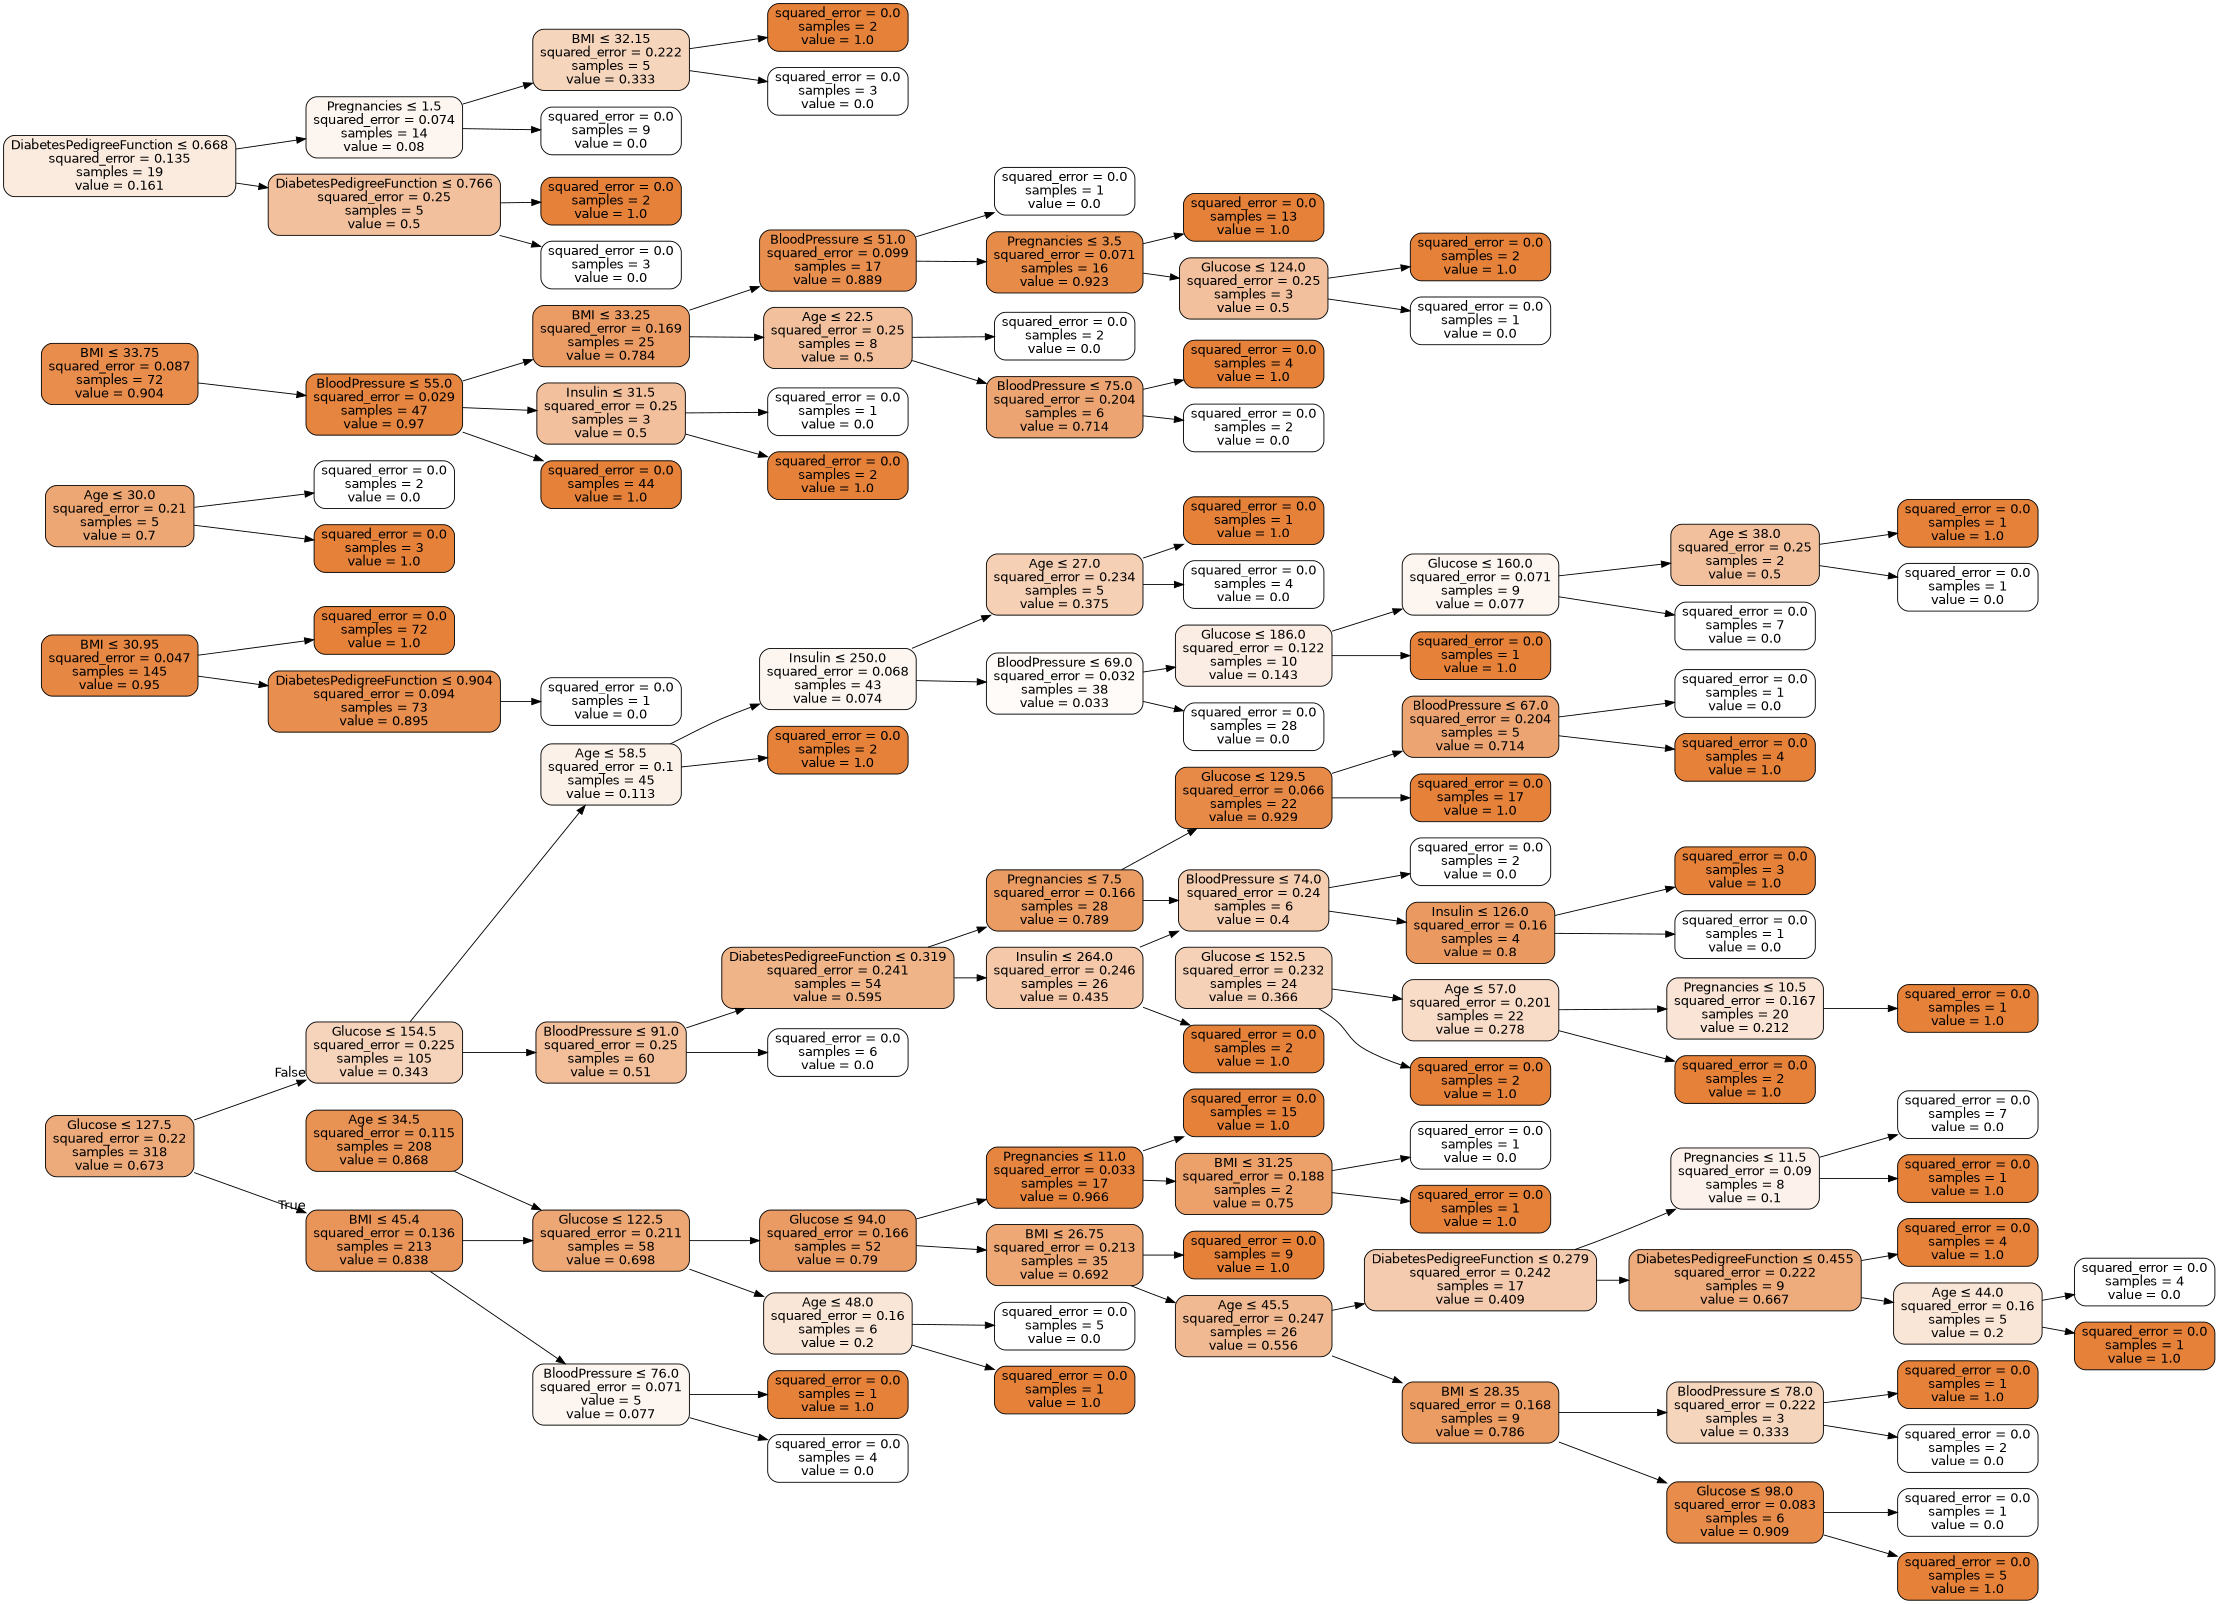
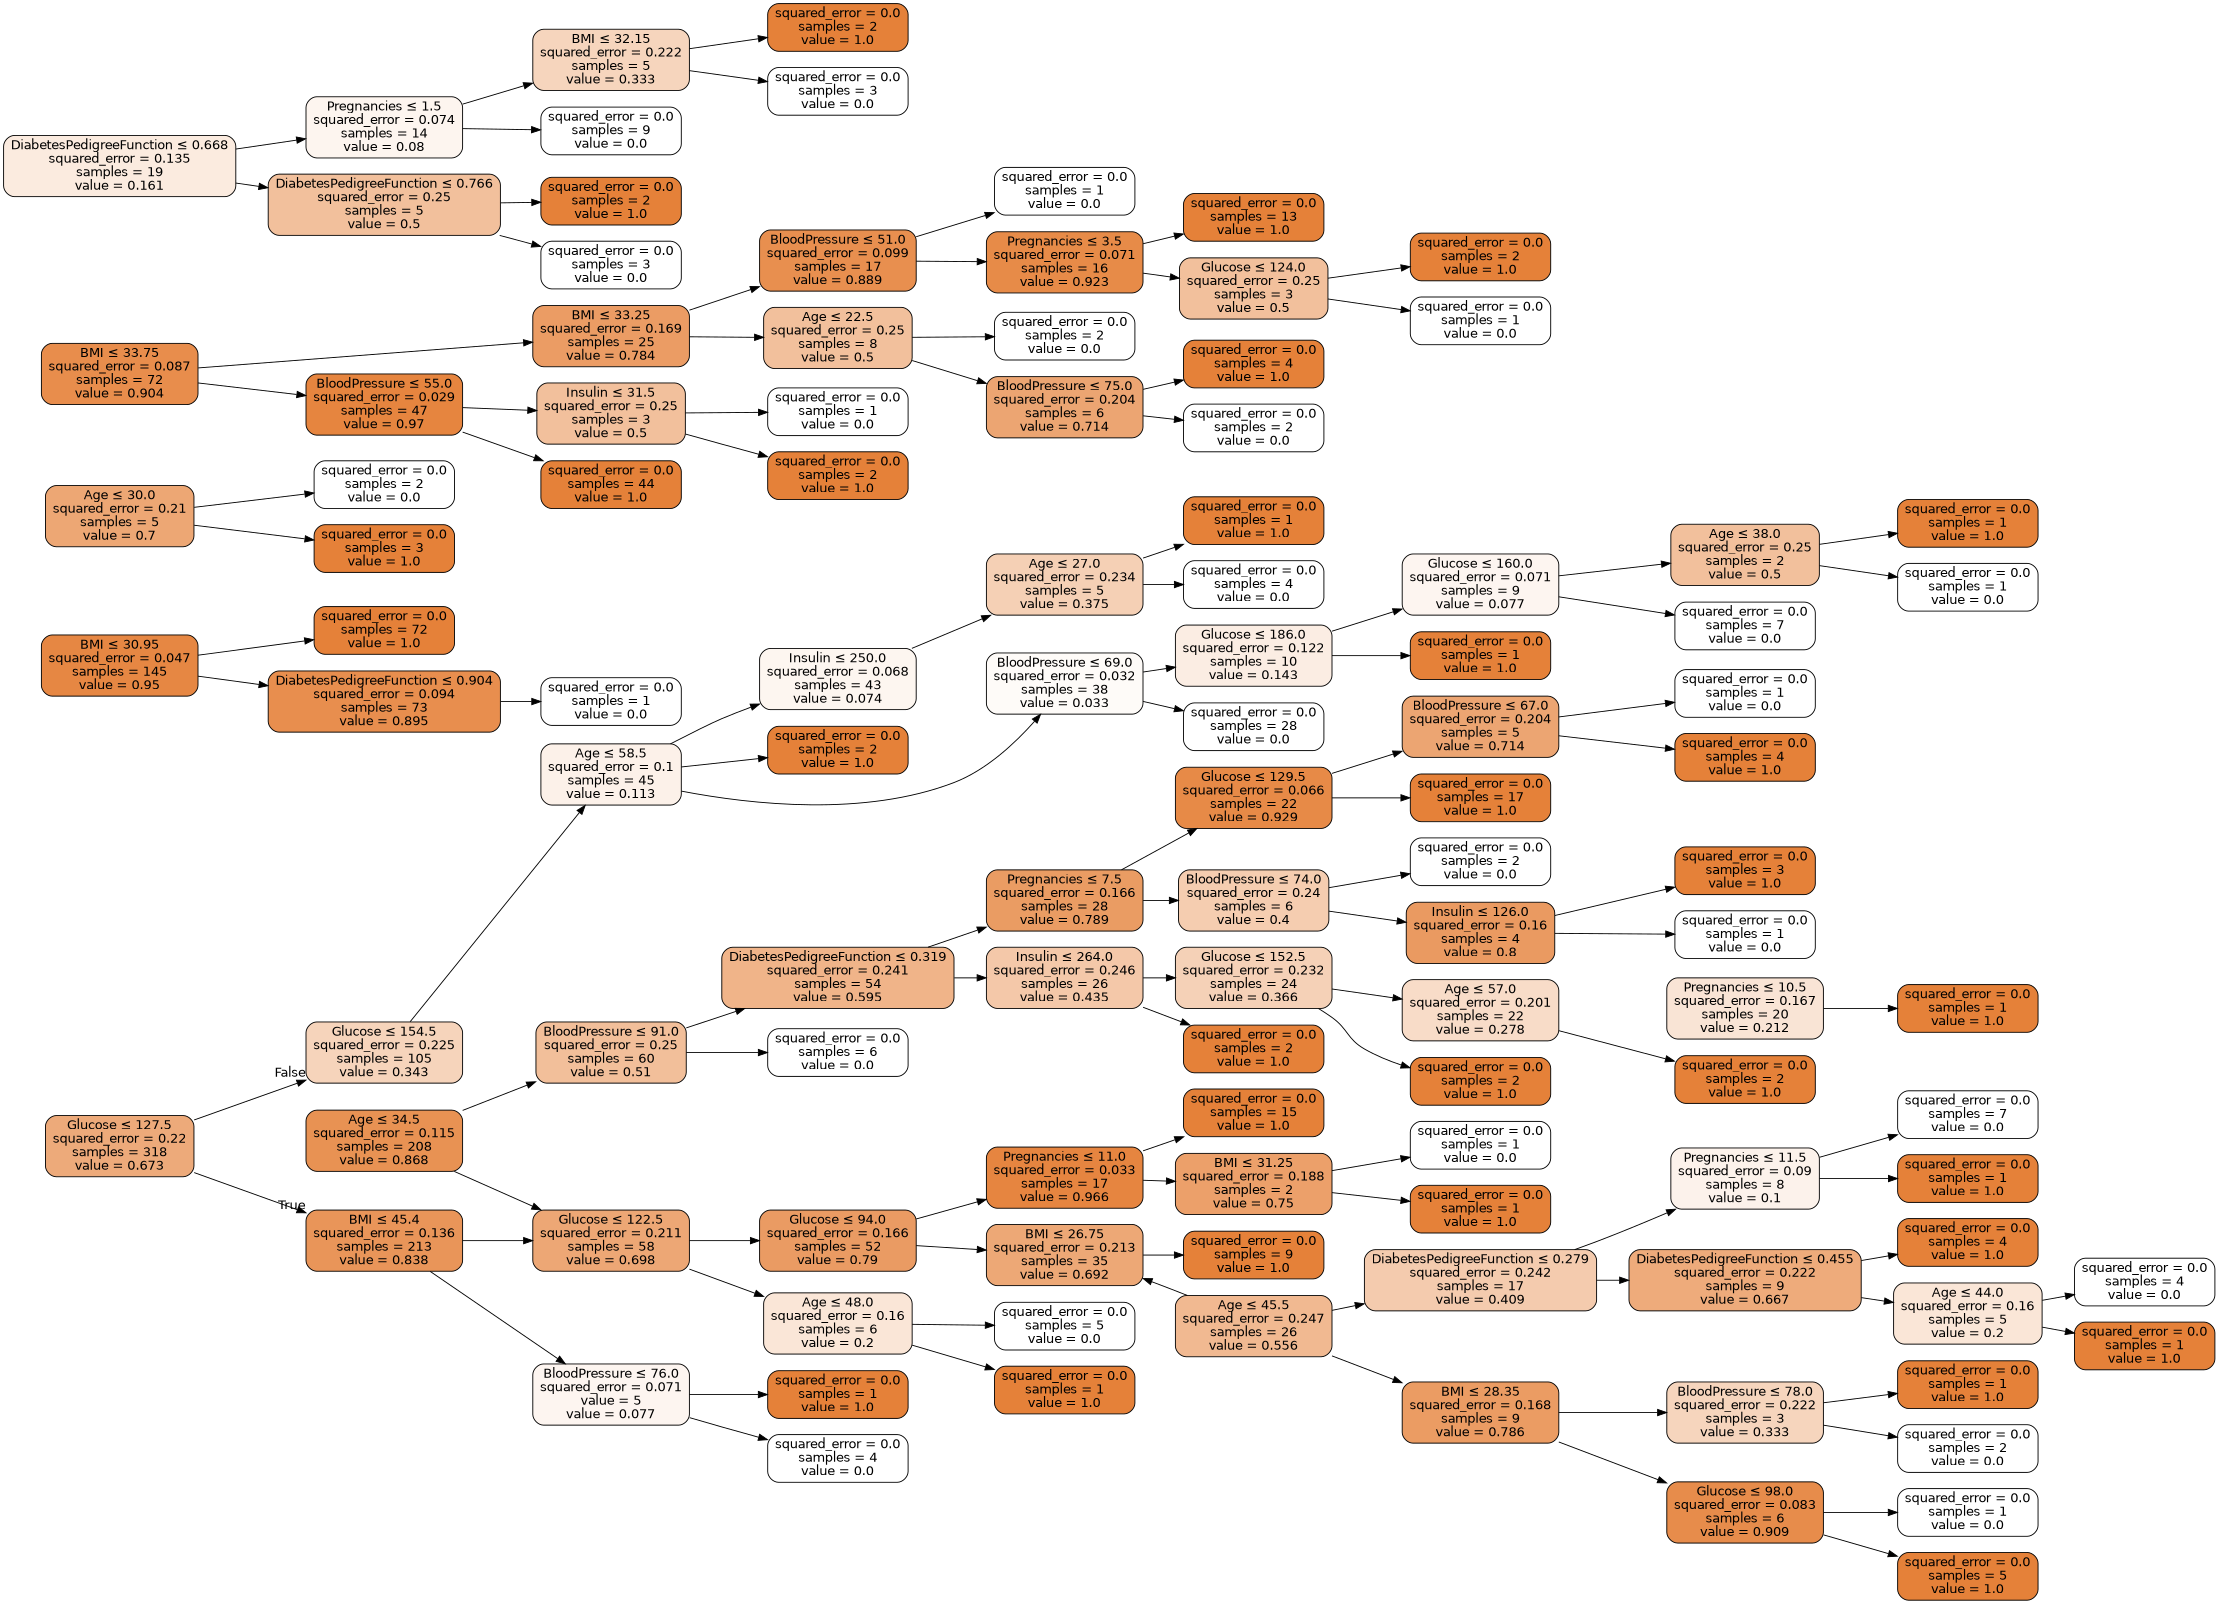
(493, 372) -> (361, 355)
(947, 681) -> (870, 802)
(1155, 941) -> (1155, 978)
(1608, 1009) -> none
(495, 1053) -> (495, 1098)
(1149, 1293) -> (1170, 1288)
